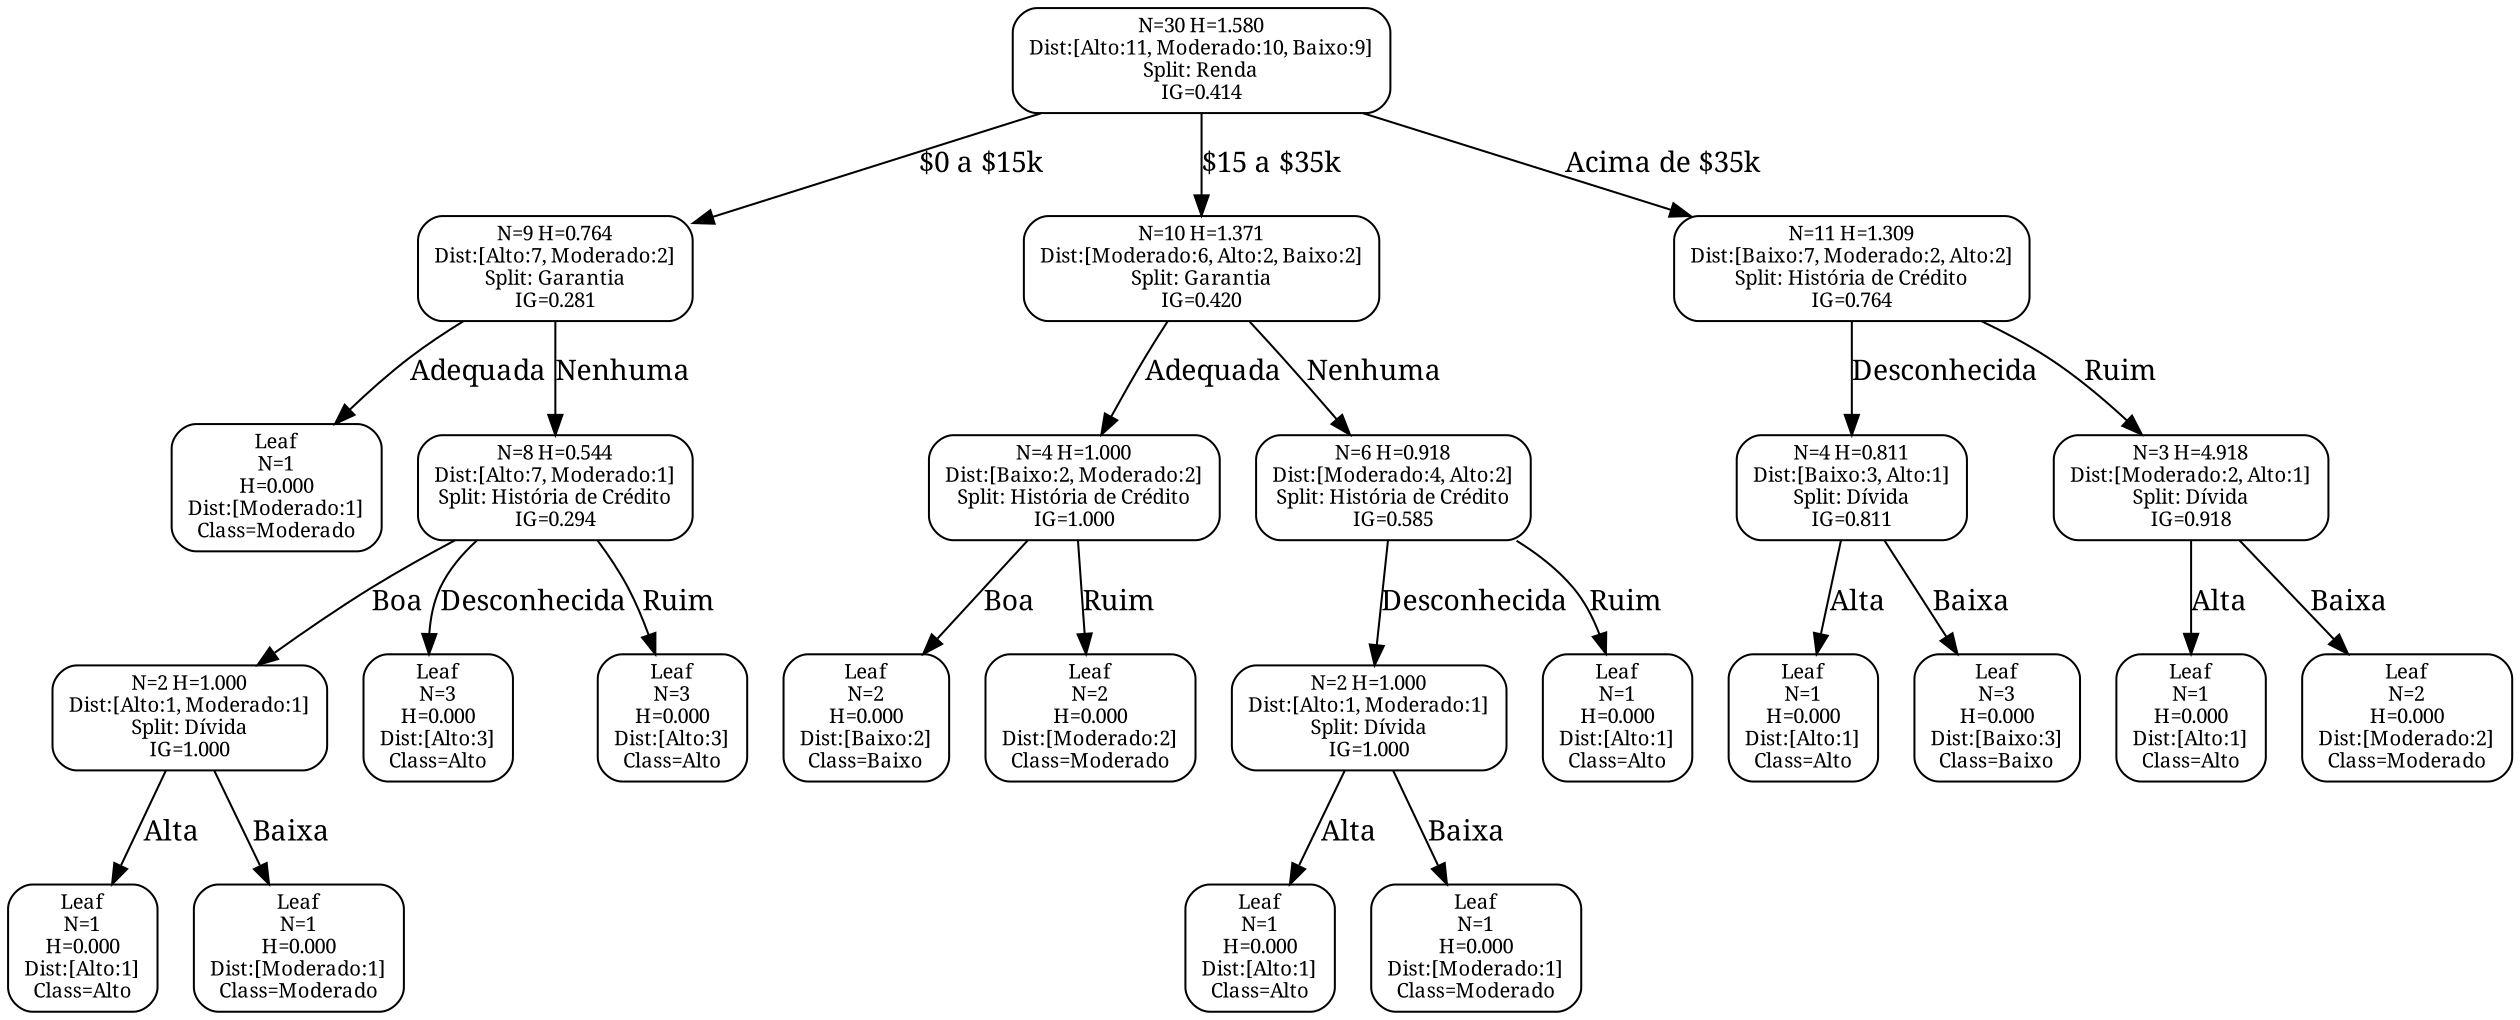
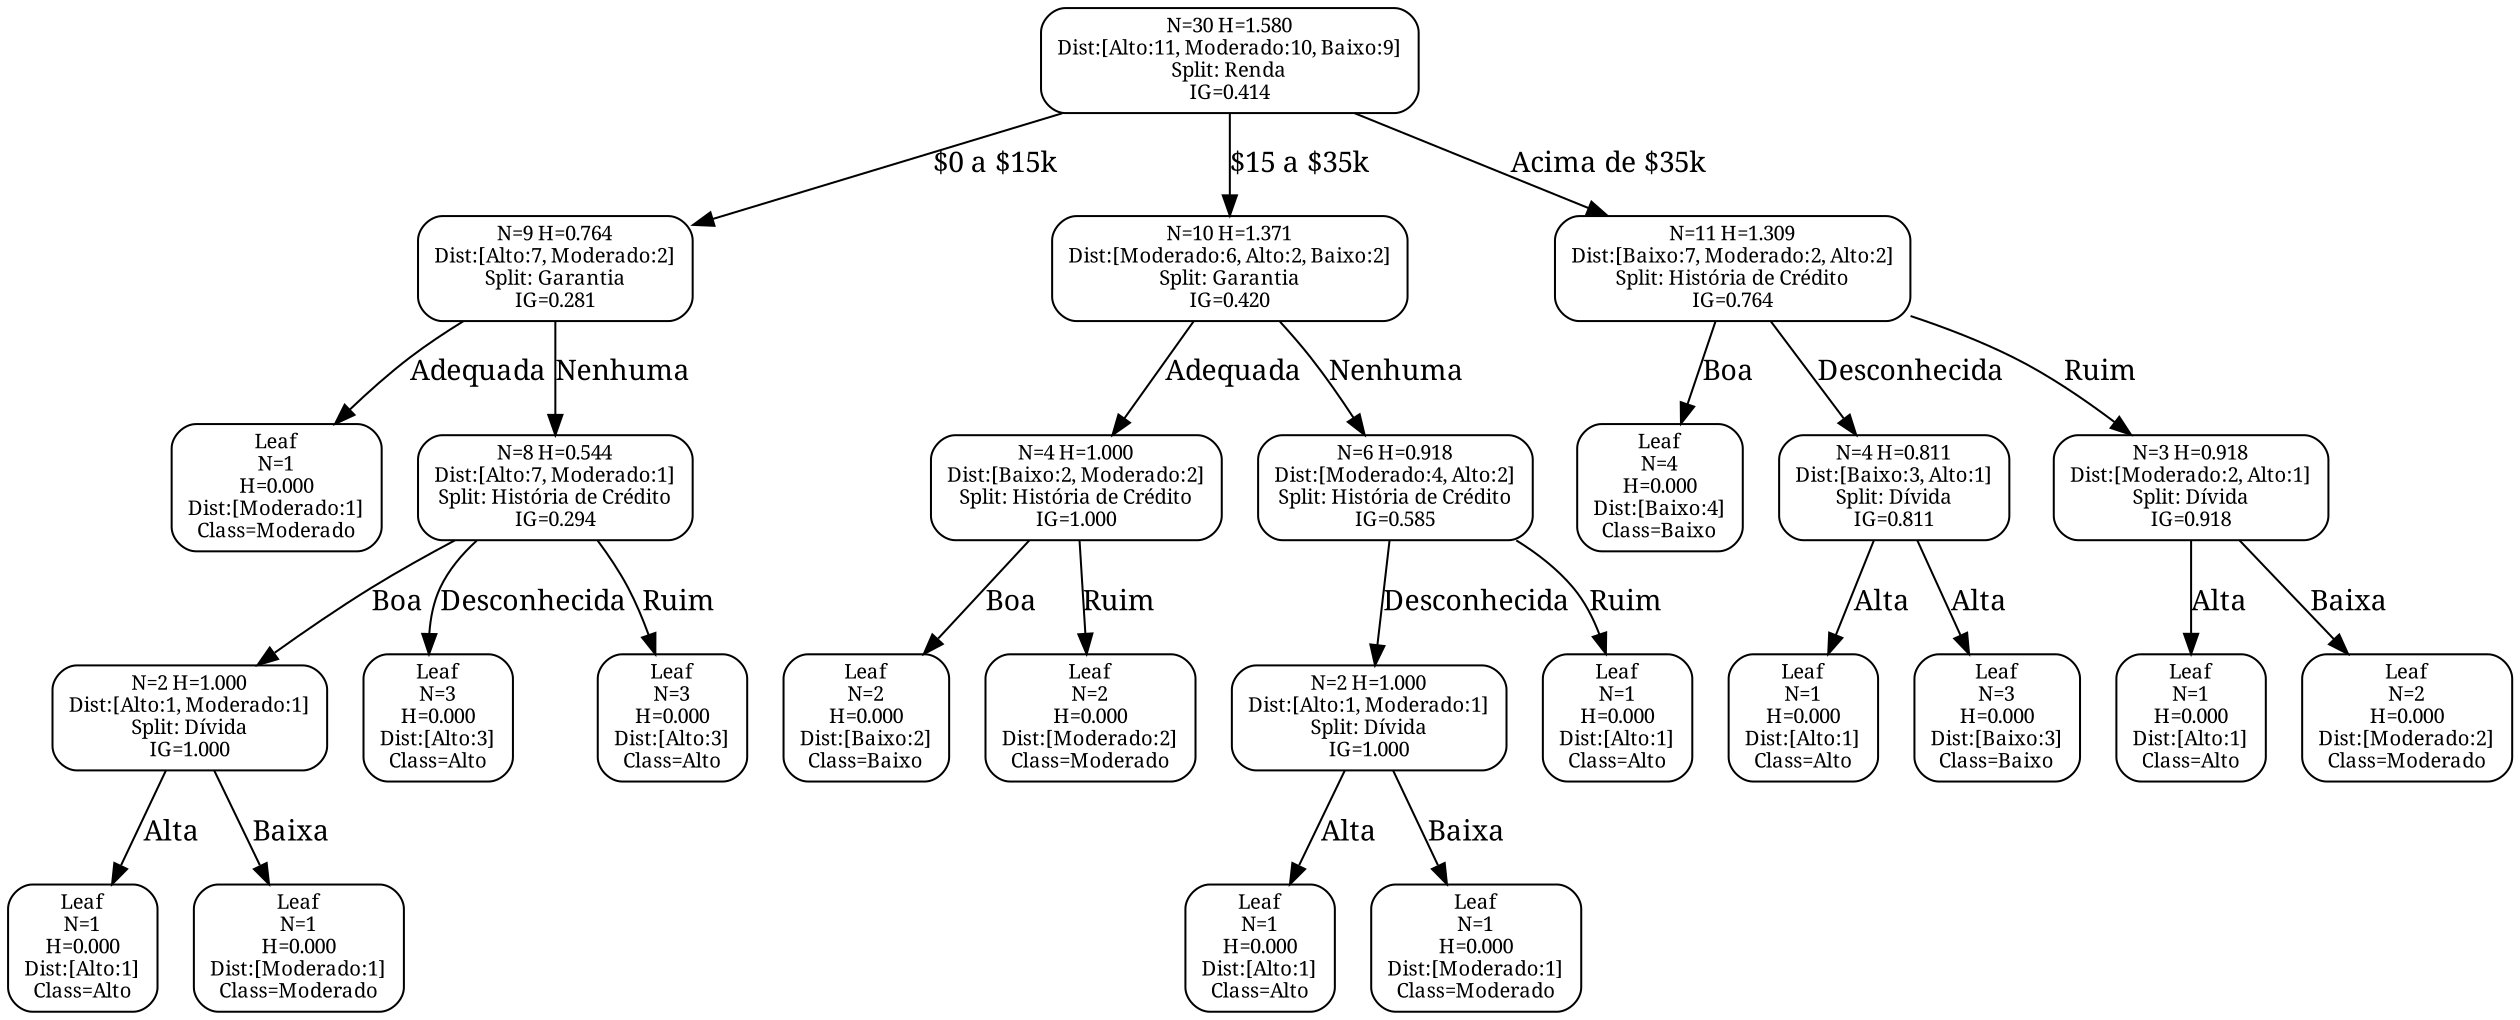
none -> (1660, 488)
(2191, 488) -> (2191, 488)
(1972, 603) -> (1979, 603)
